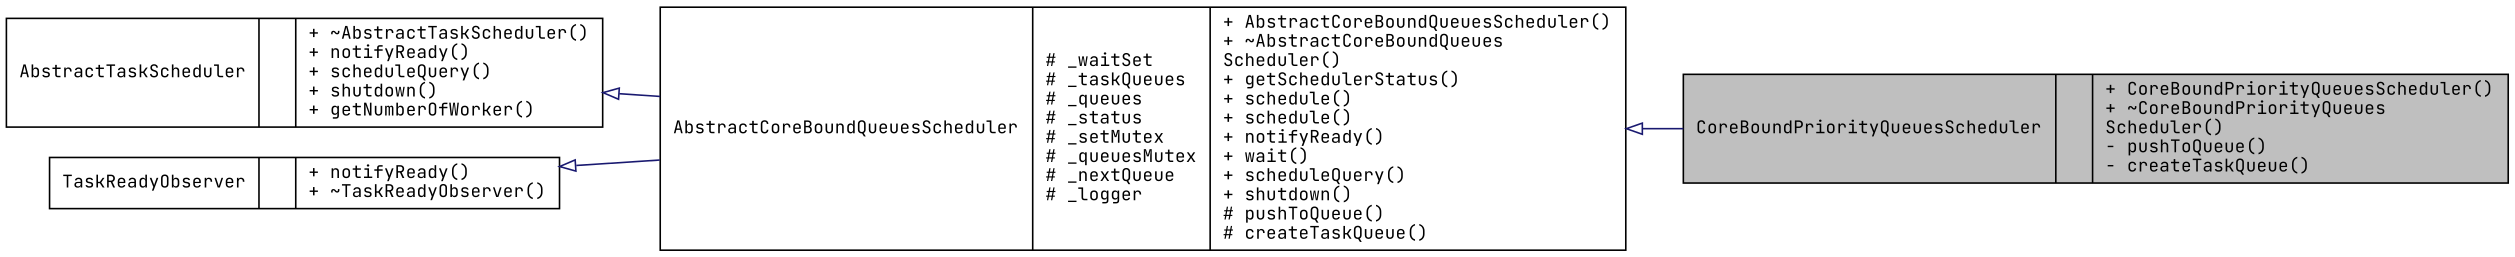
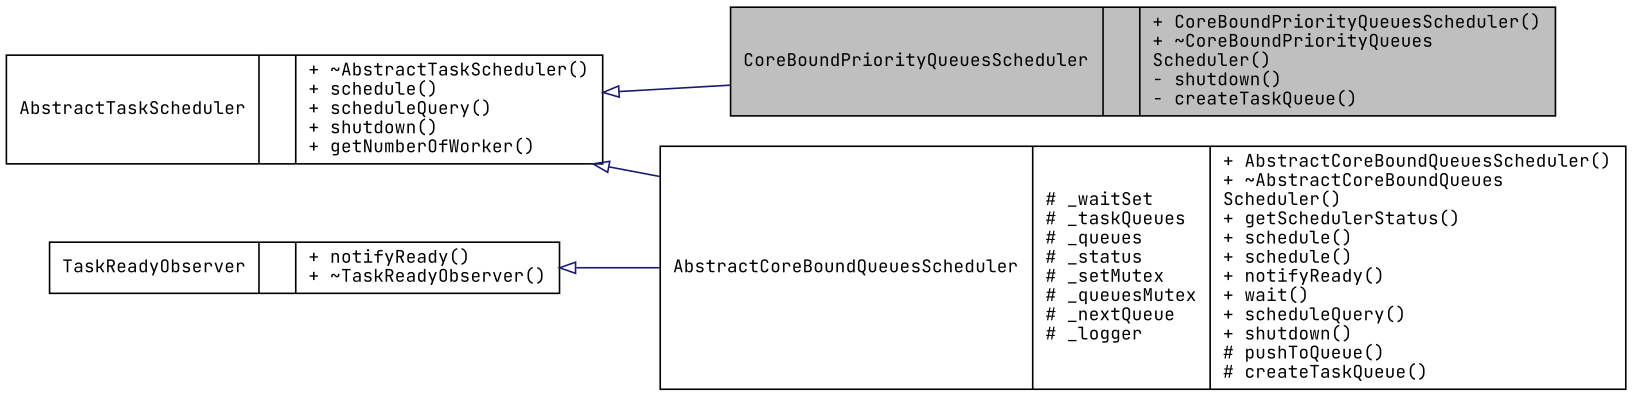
(390, 53) -> (374, 90)
(1663, 129) -> (675, 88)
(2187, 147) -> (1218, 80)
